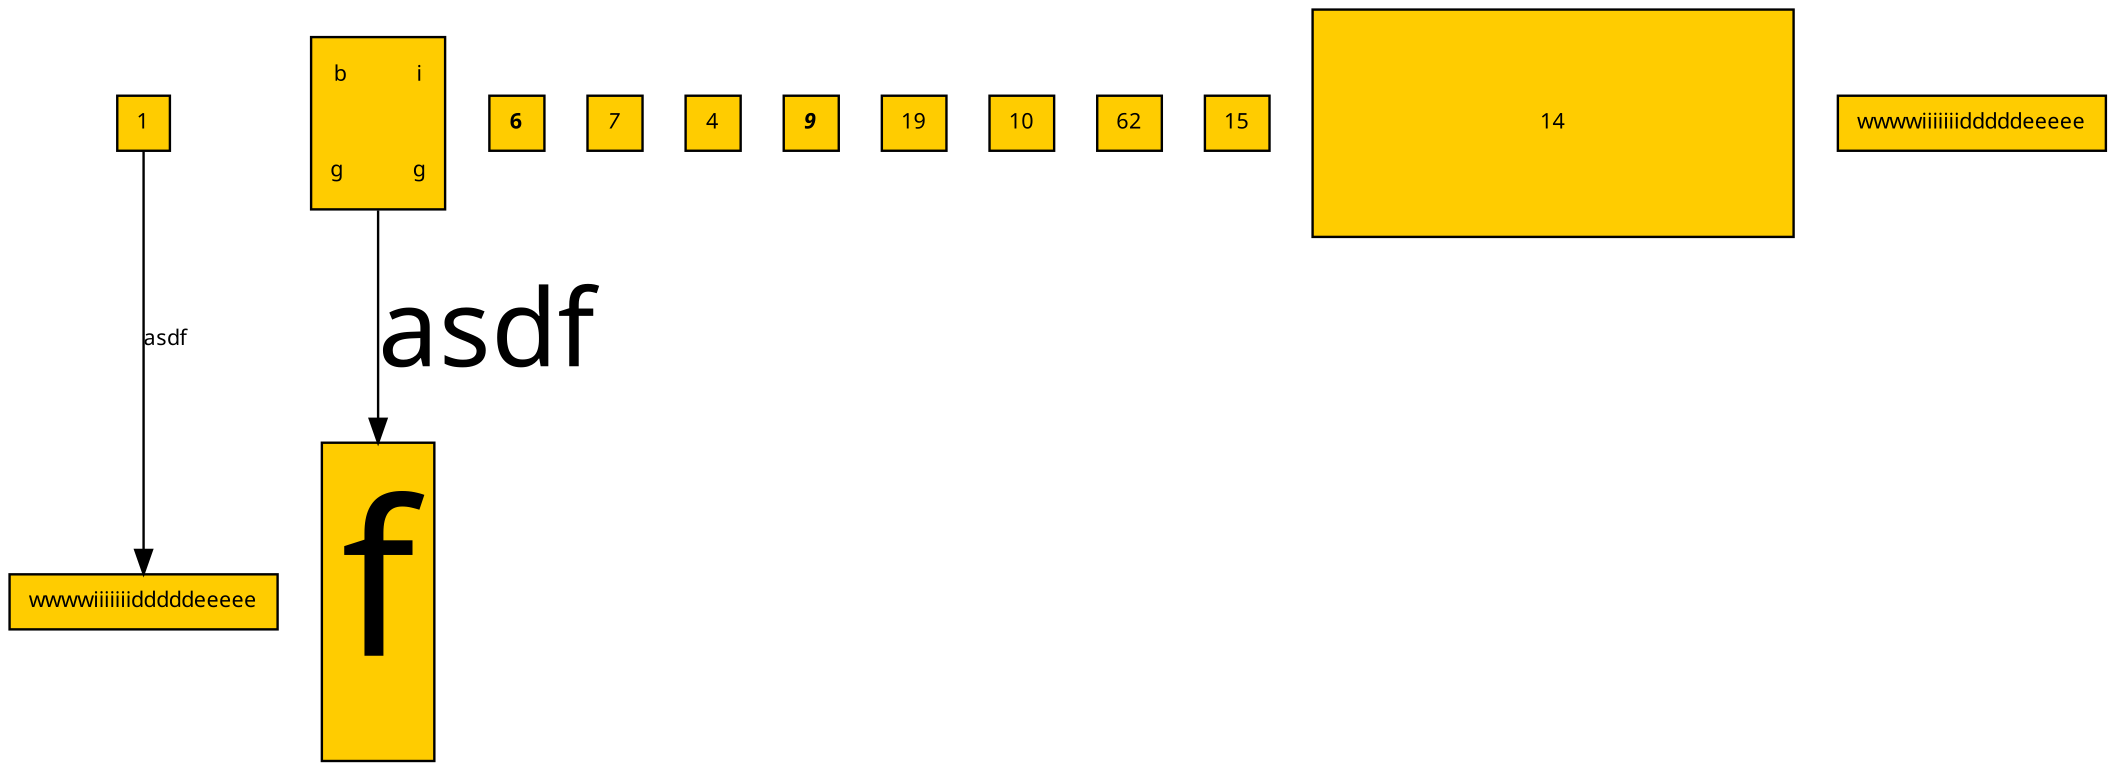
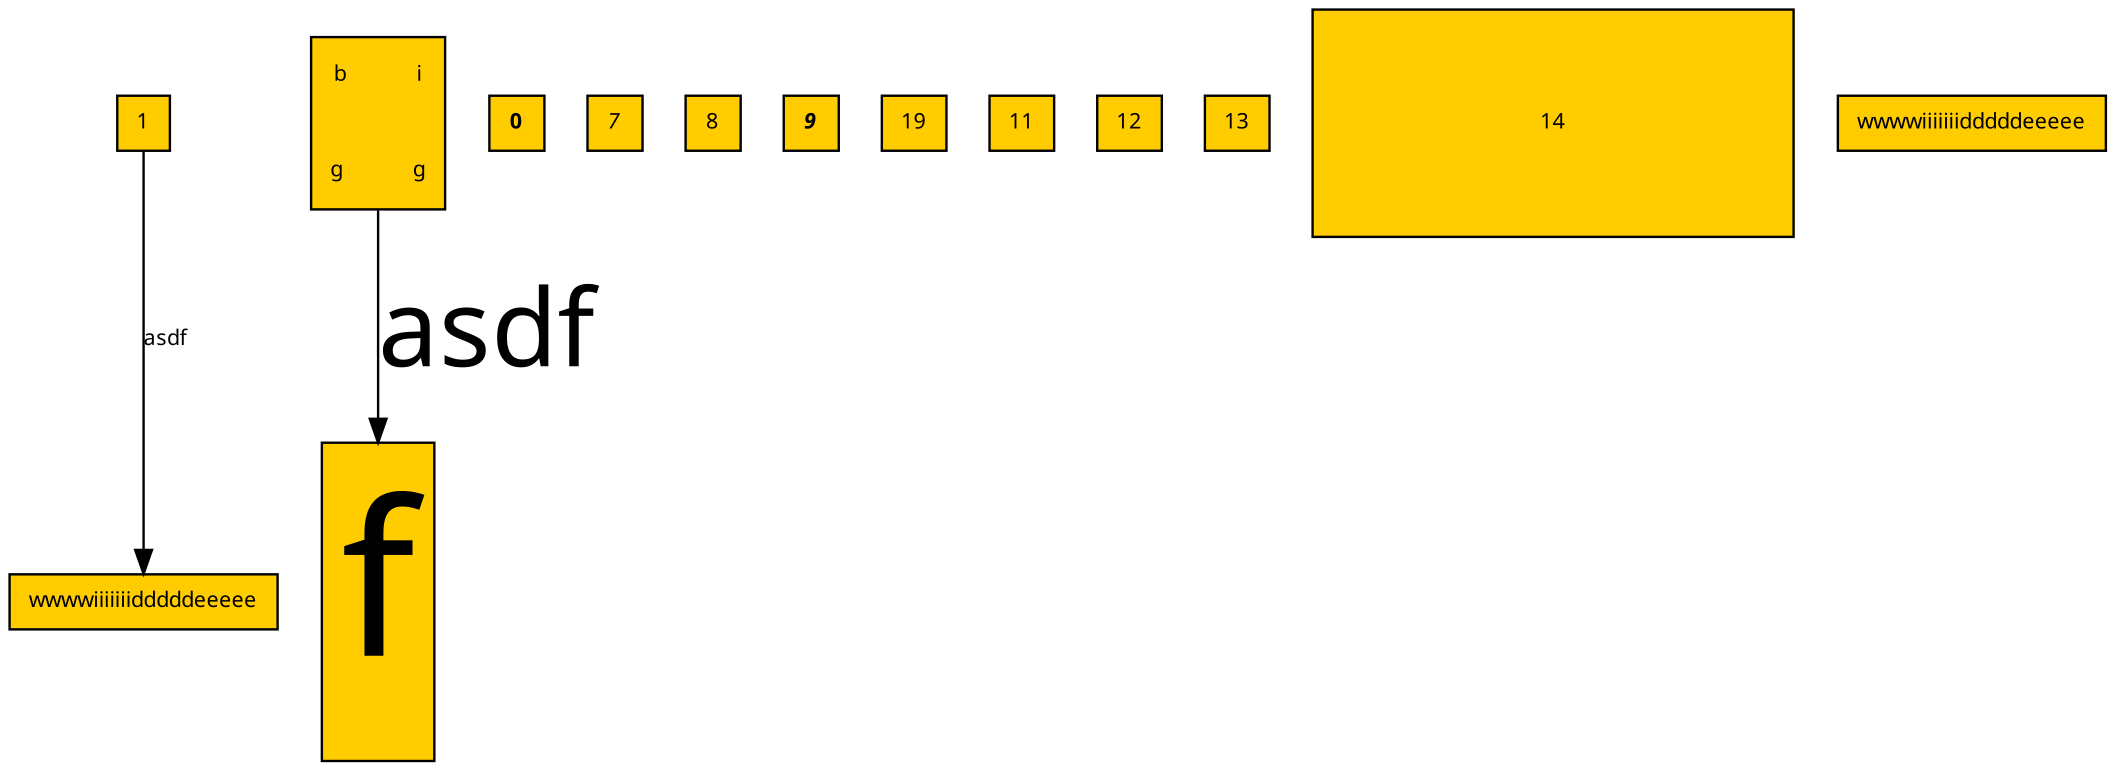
(517, 123) -> (517, 123)
(713, 123) -> (713, 123)
(1022, 123) -> (1022, 123)
(1130, 123) -> (1130, 123)
(1237, 123) -> (1237, 123)
